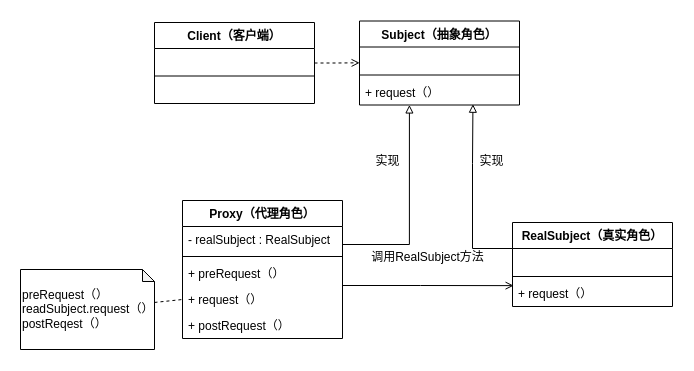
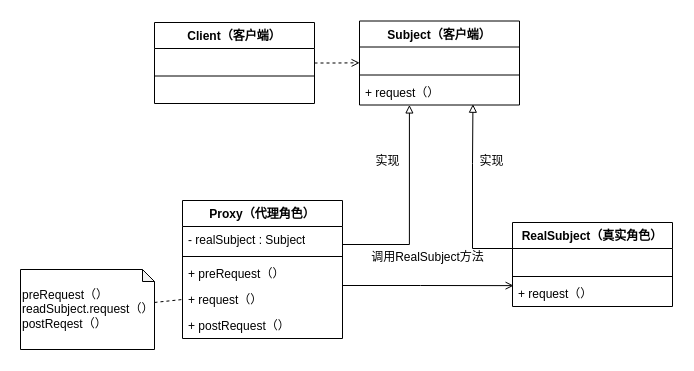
(440, 36) -> (440, 36)
(264, 248) -> (258, 241)
